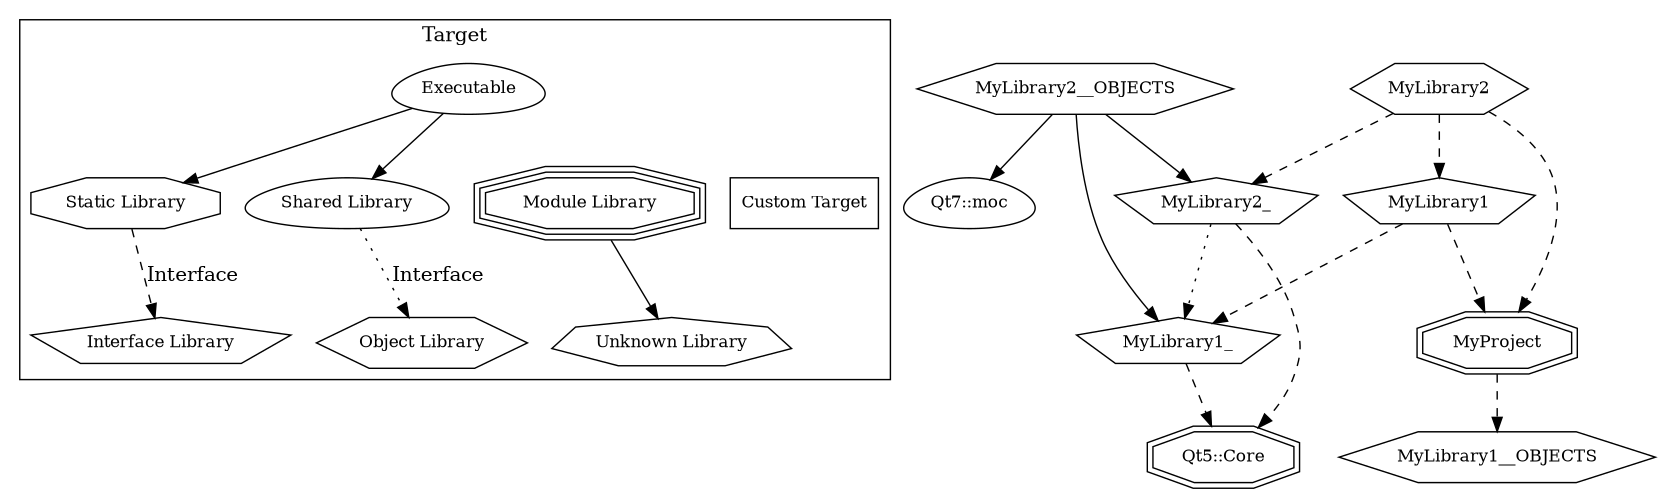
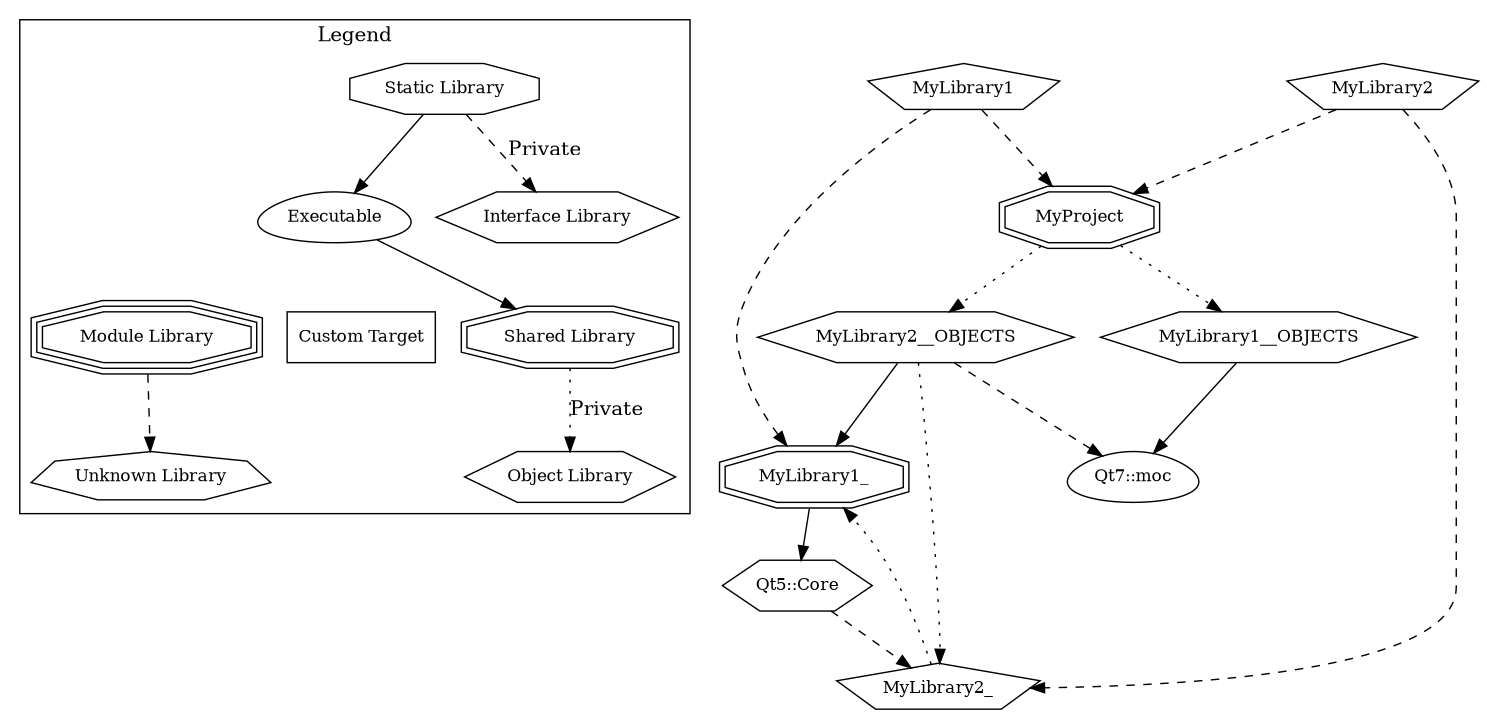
(455, 36) -> (355, 36)
(1439, 89) -> (1383, 89)
(1439, 139) -> none
(1026, 142) -> (1022, 406)
(305, 143) -> (394, 148)
(1143, 144) -> (932, 506)
(347, 203) -> (570, 337)
(631, 273) -> (149, 406)
none -> (1001, 275)
(193, 276) -> (545, 150)
(438, 276) -> (607, 410)
(1294, 316) -> (865, 635)
(161, 343) -> (557, 217)
(1178, 343) -> (814, 477)
(1196, 388) -> (806, 527)
(1497, 396) -> (1165, 275)
none -> (1200, 403)
(1223, 457) -> (797, 586)
